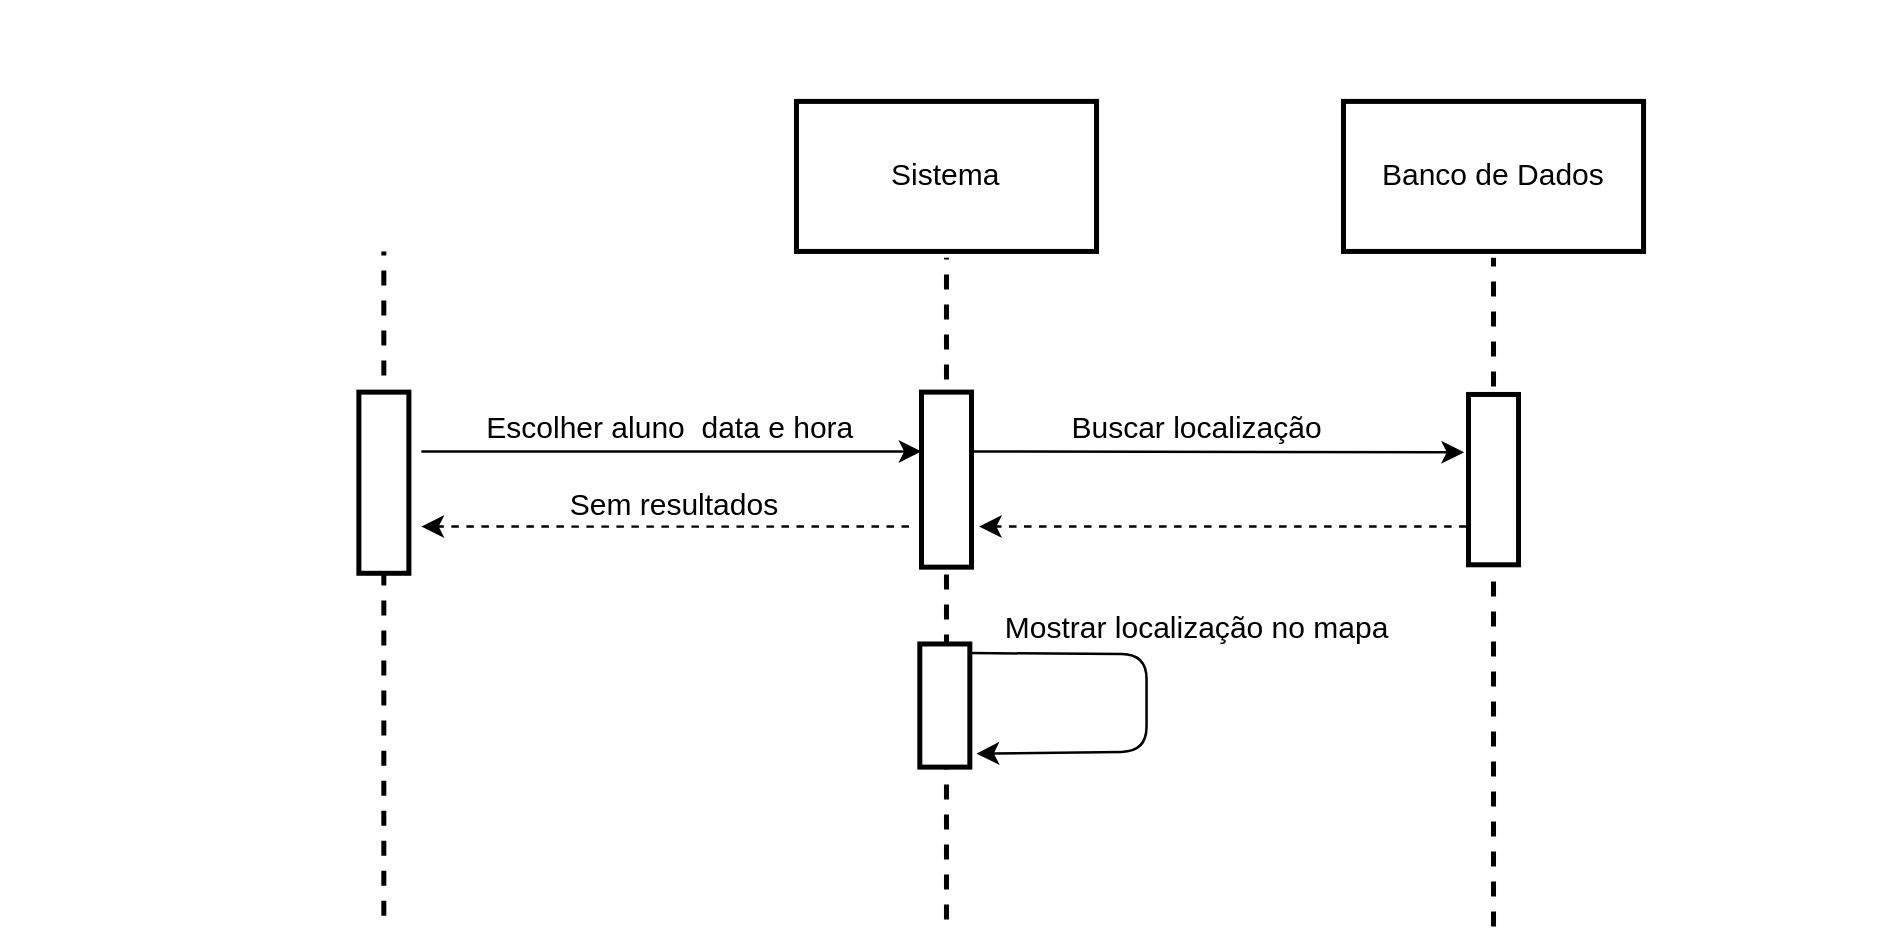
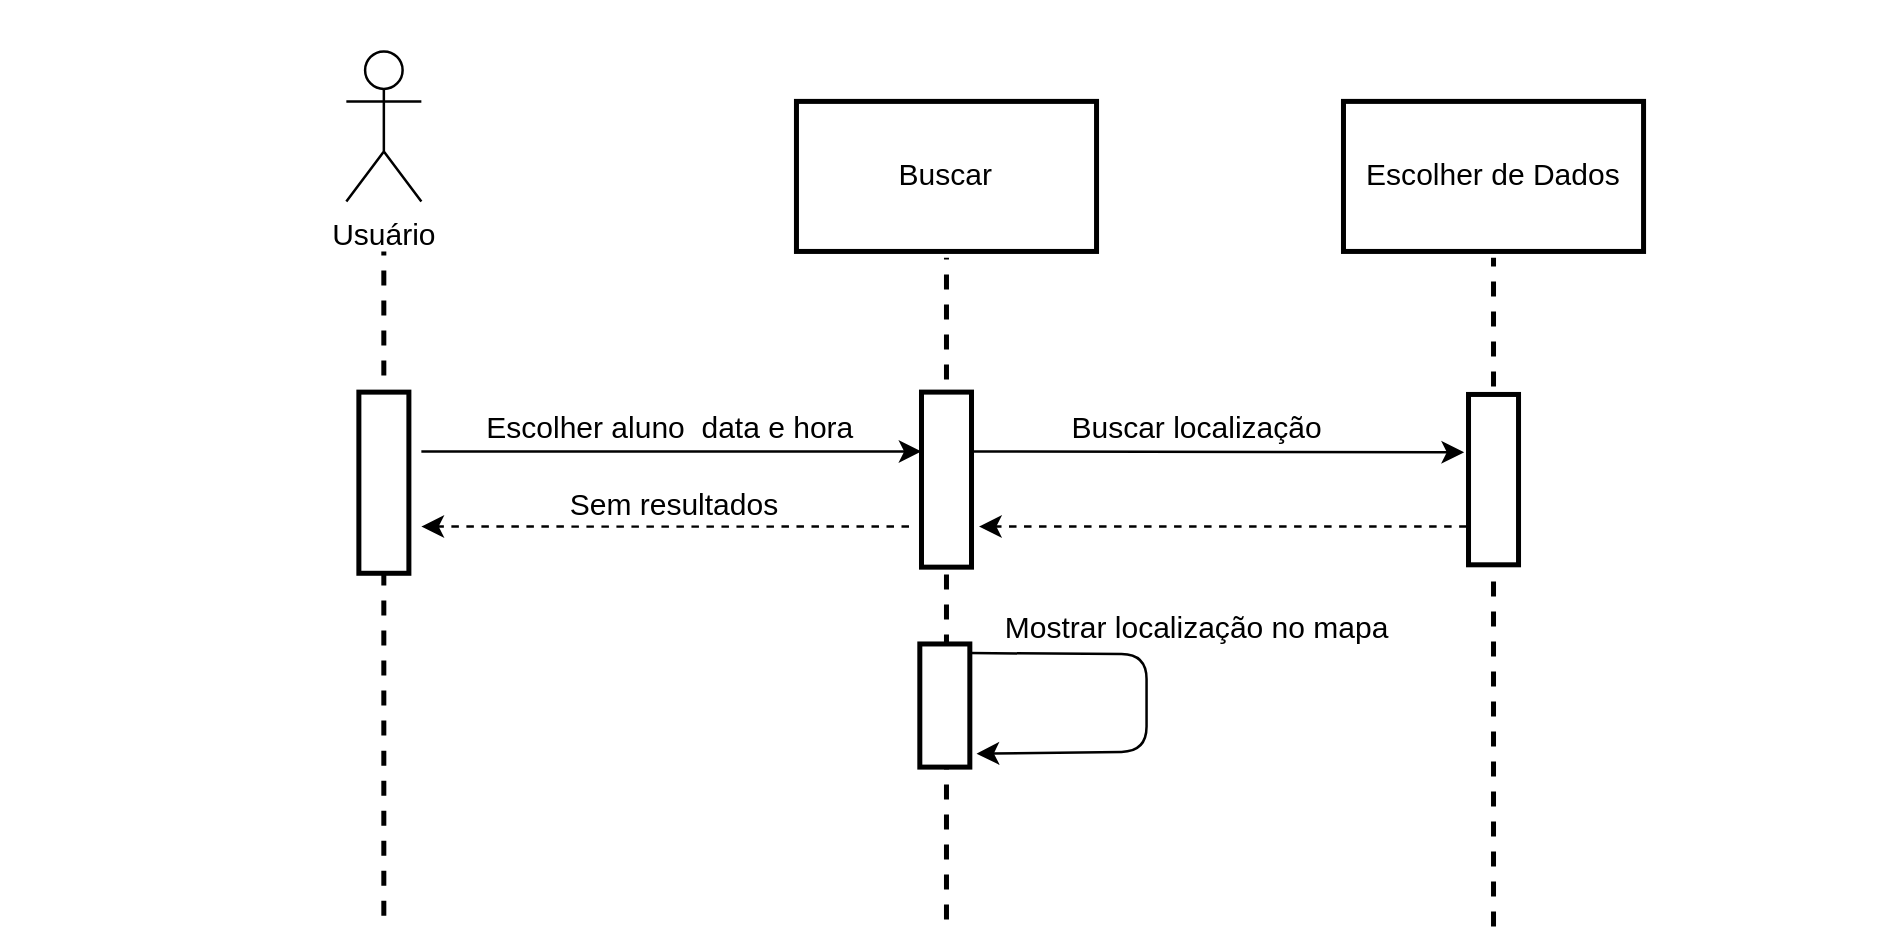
none -> (384, 126)
(946, 176) -> (946, 176)
(1494, 176) -> (1494, 176)
